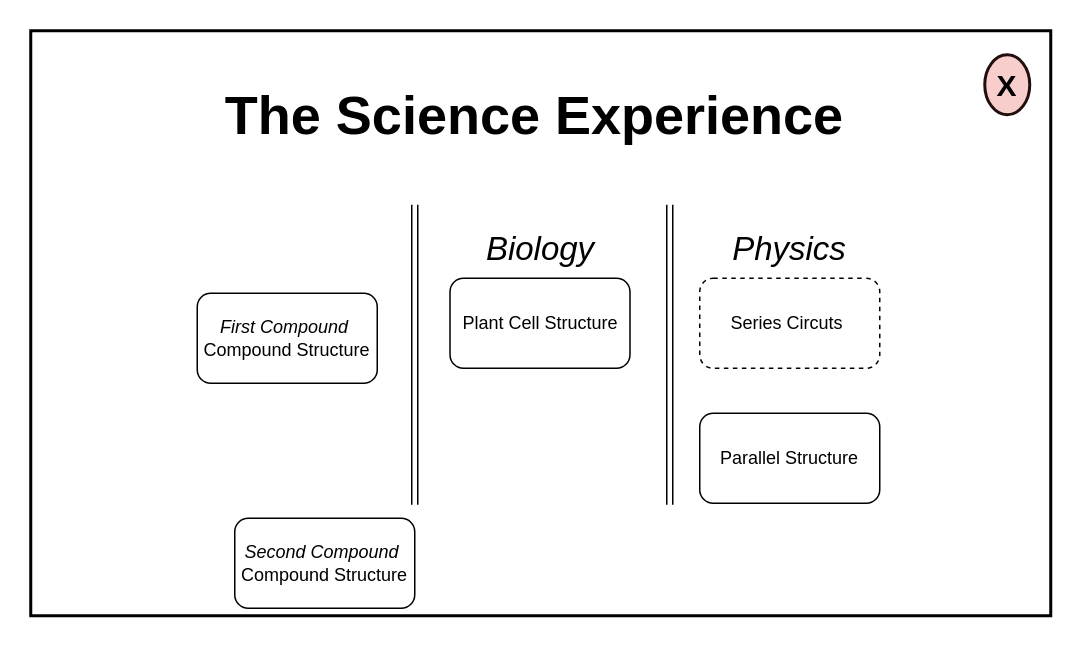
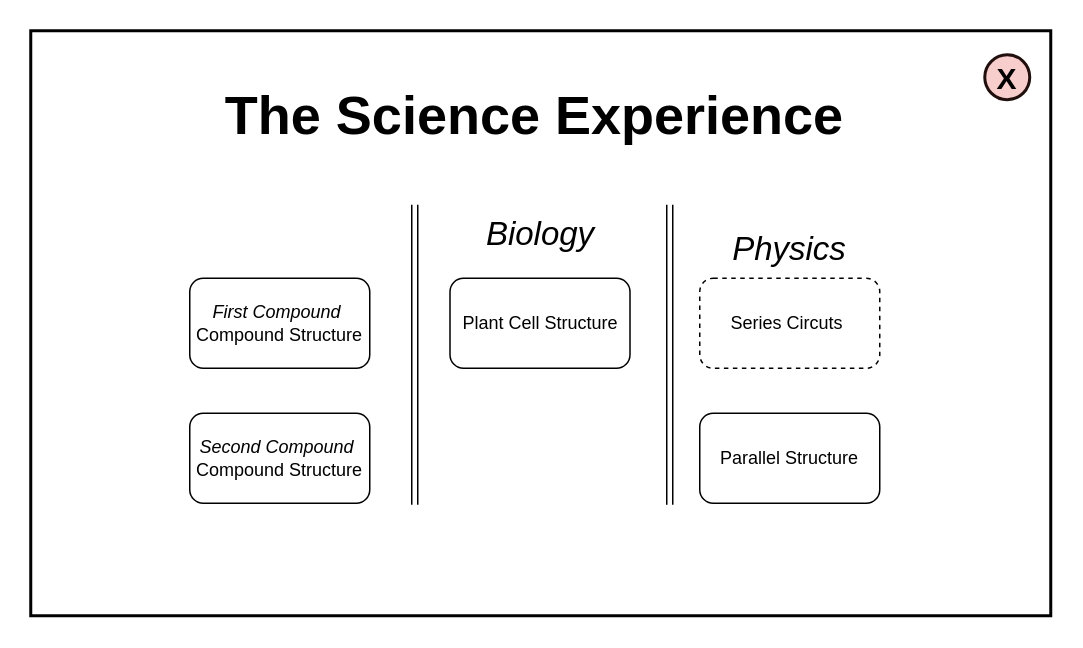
(1007, 85) -> (1007, 77)
(541, 250) -> (541, 235)
(287, 338) -> (280, 323)
(325, 563) -> (280, 458)
